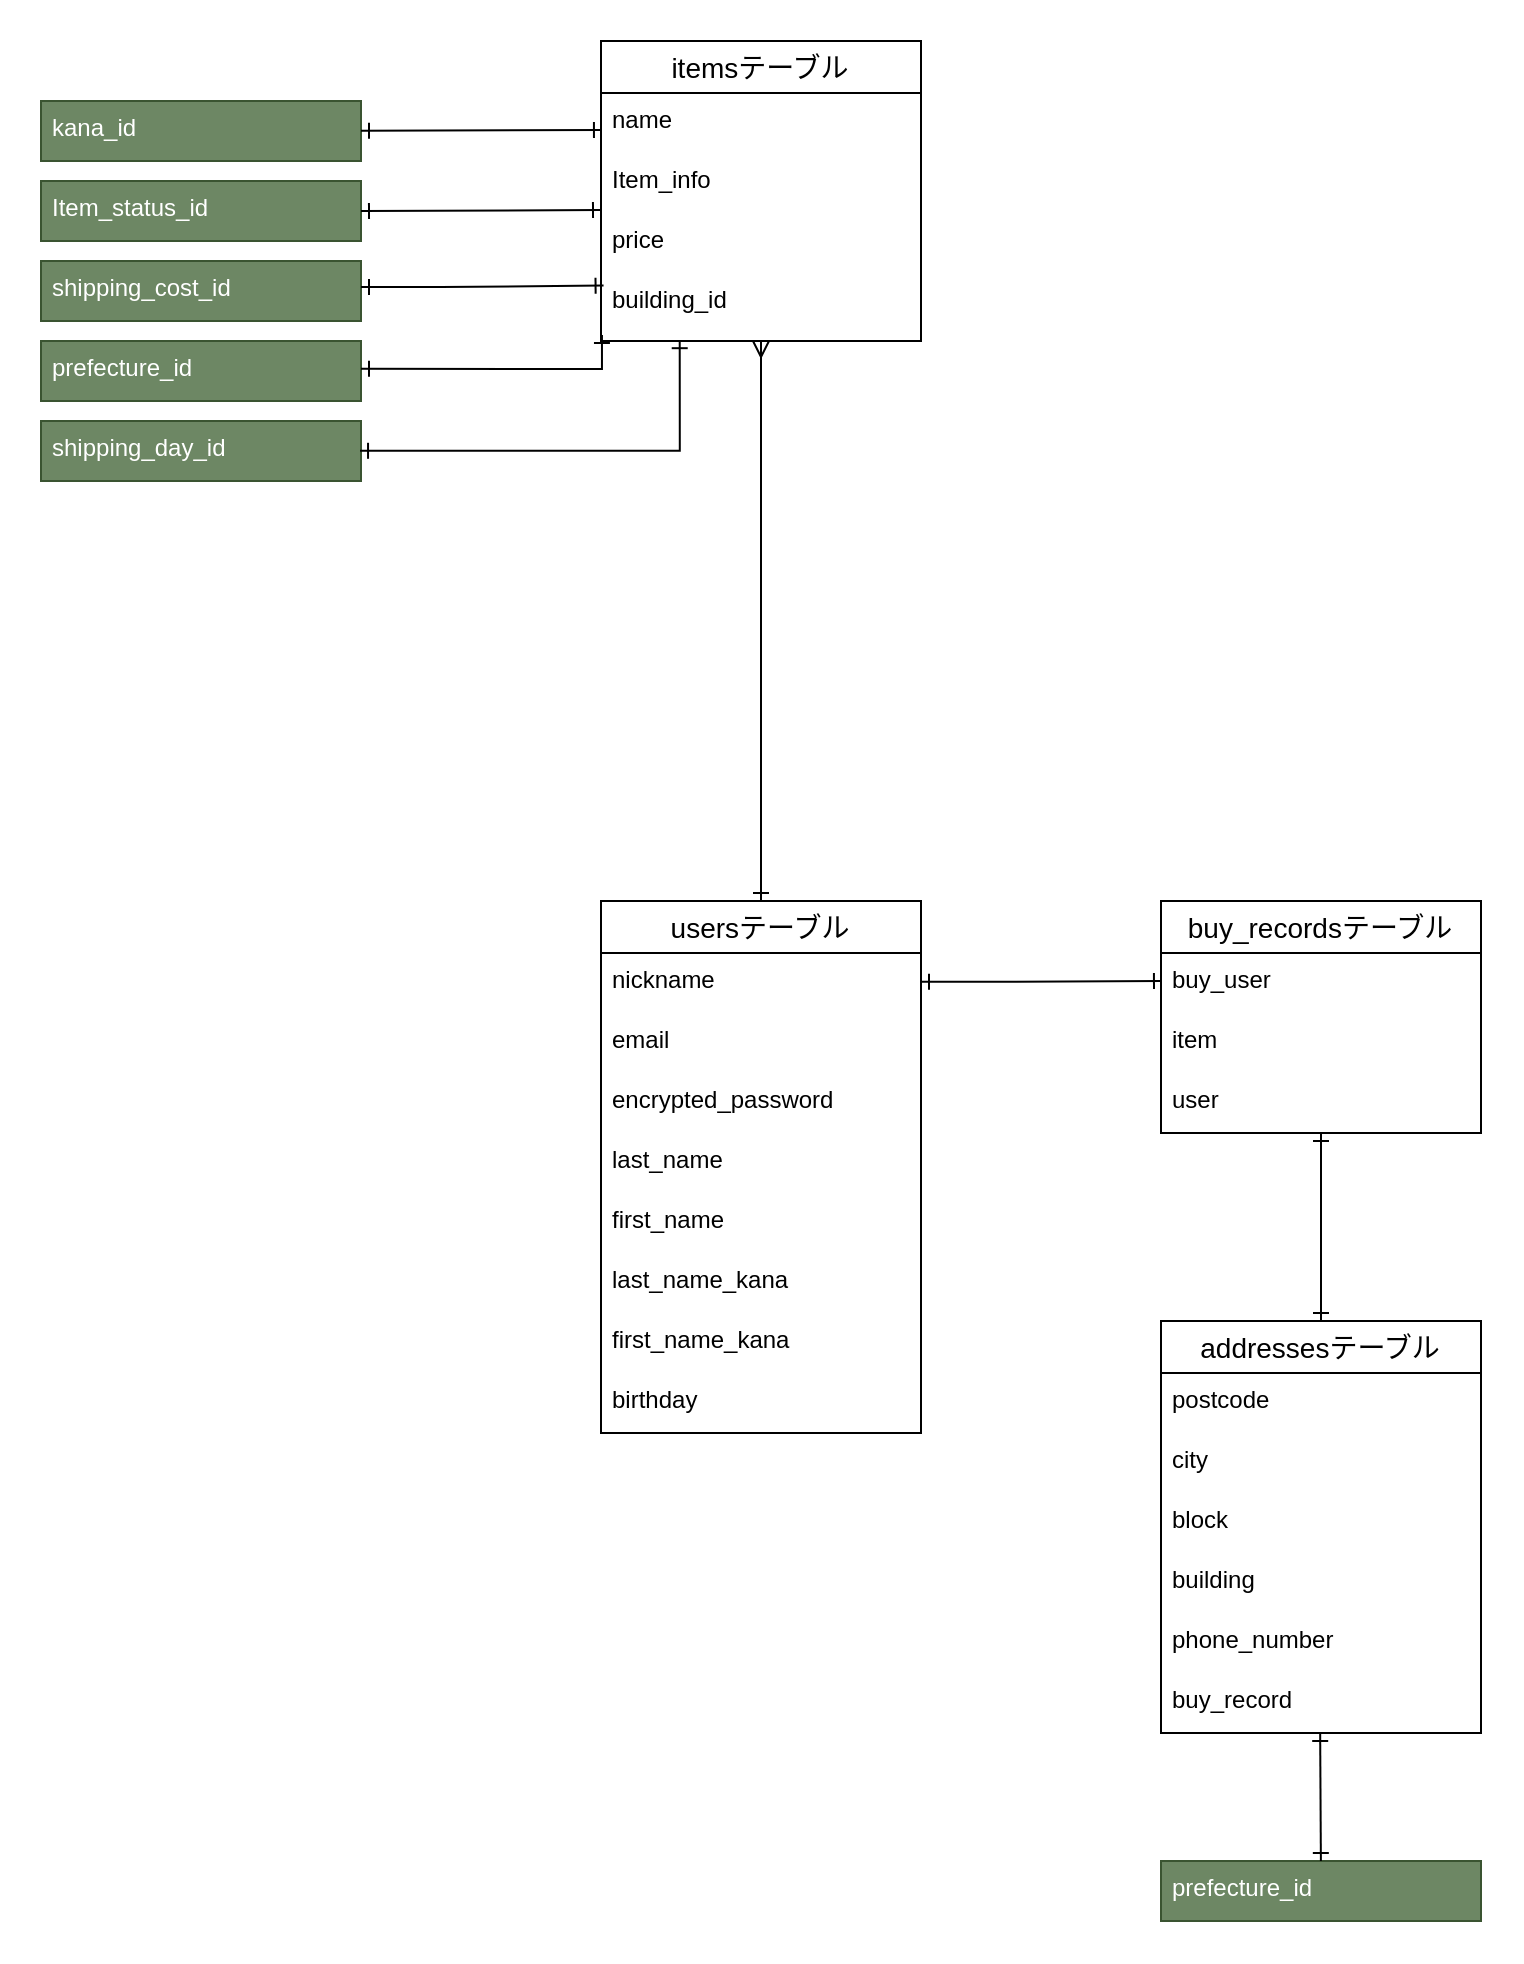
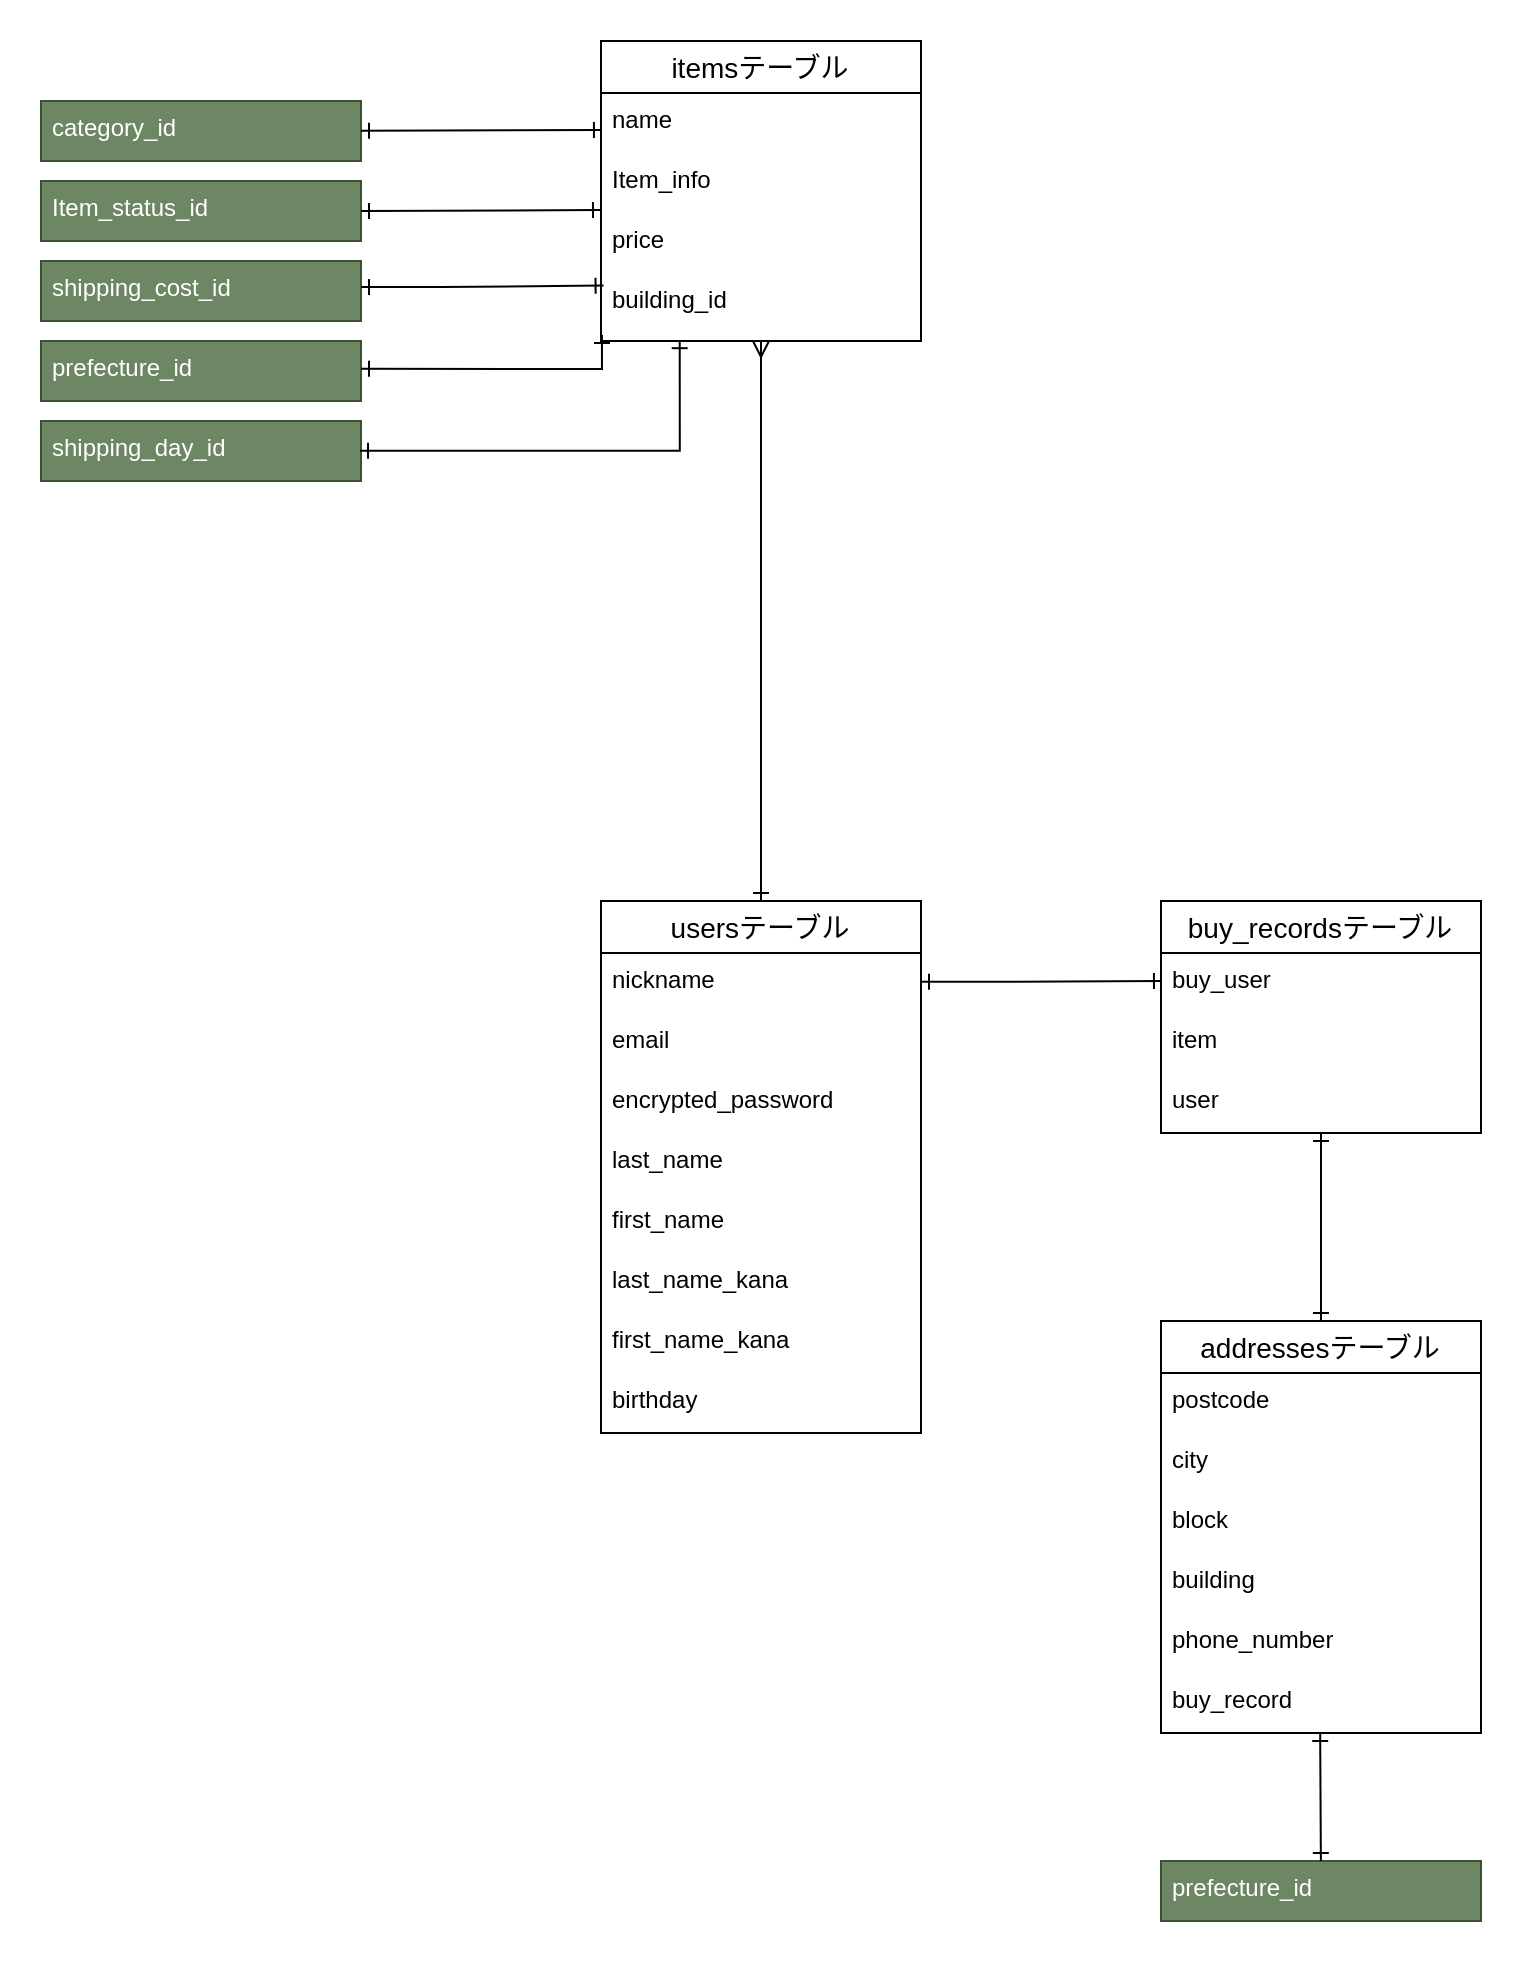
(96, 128) -> (123, 128)
